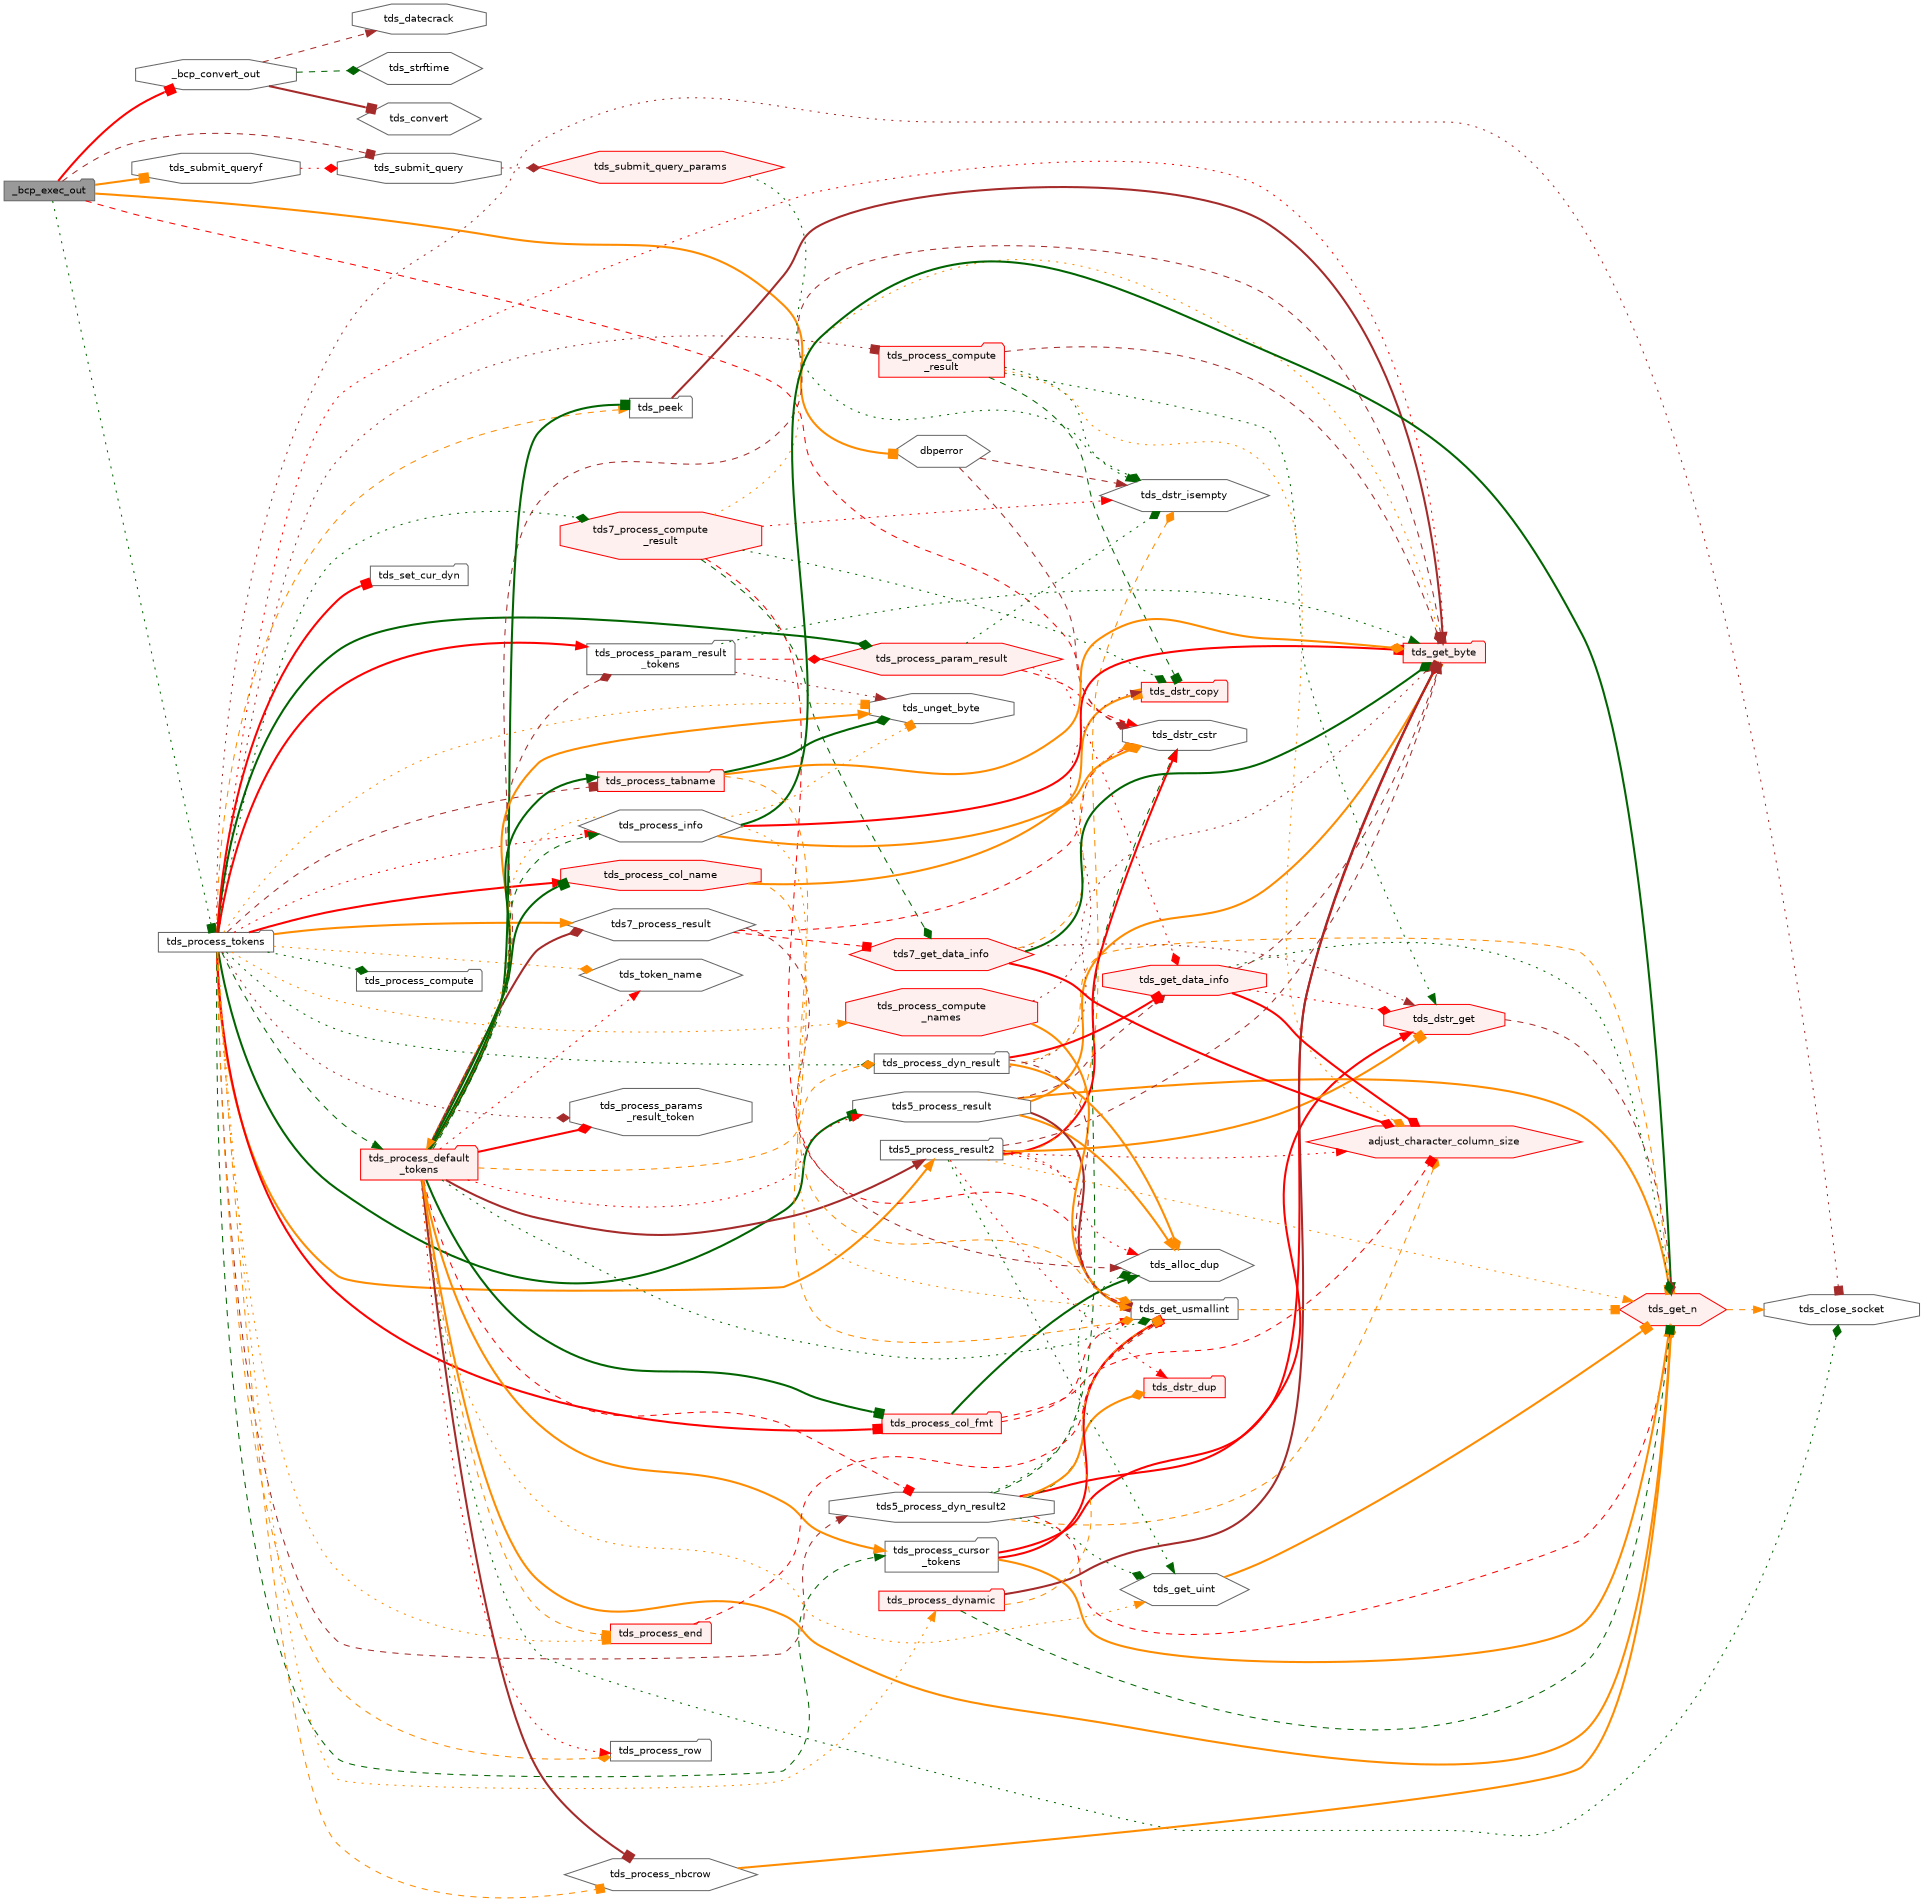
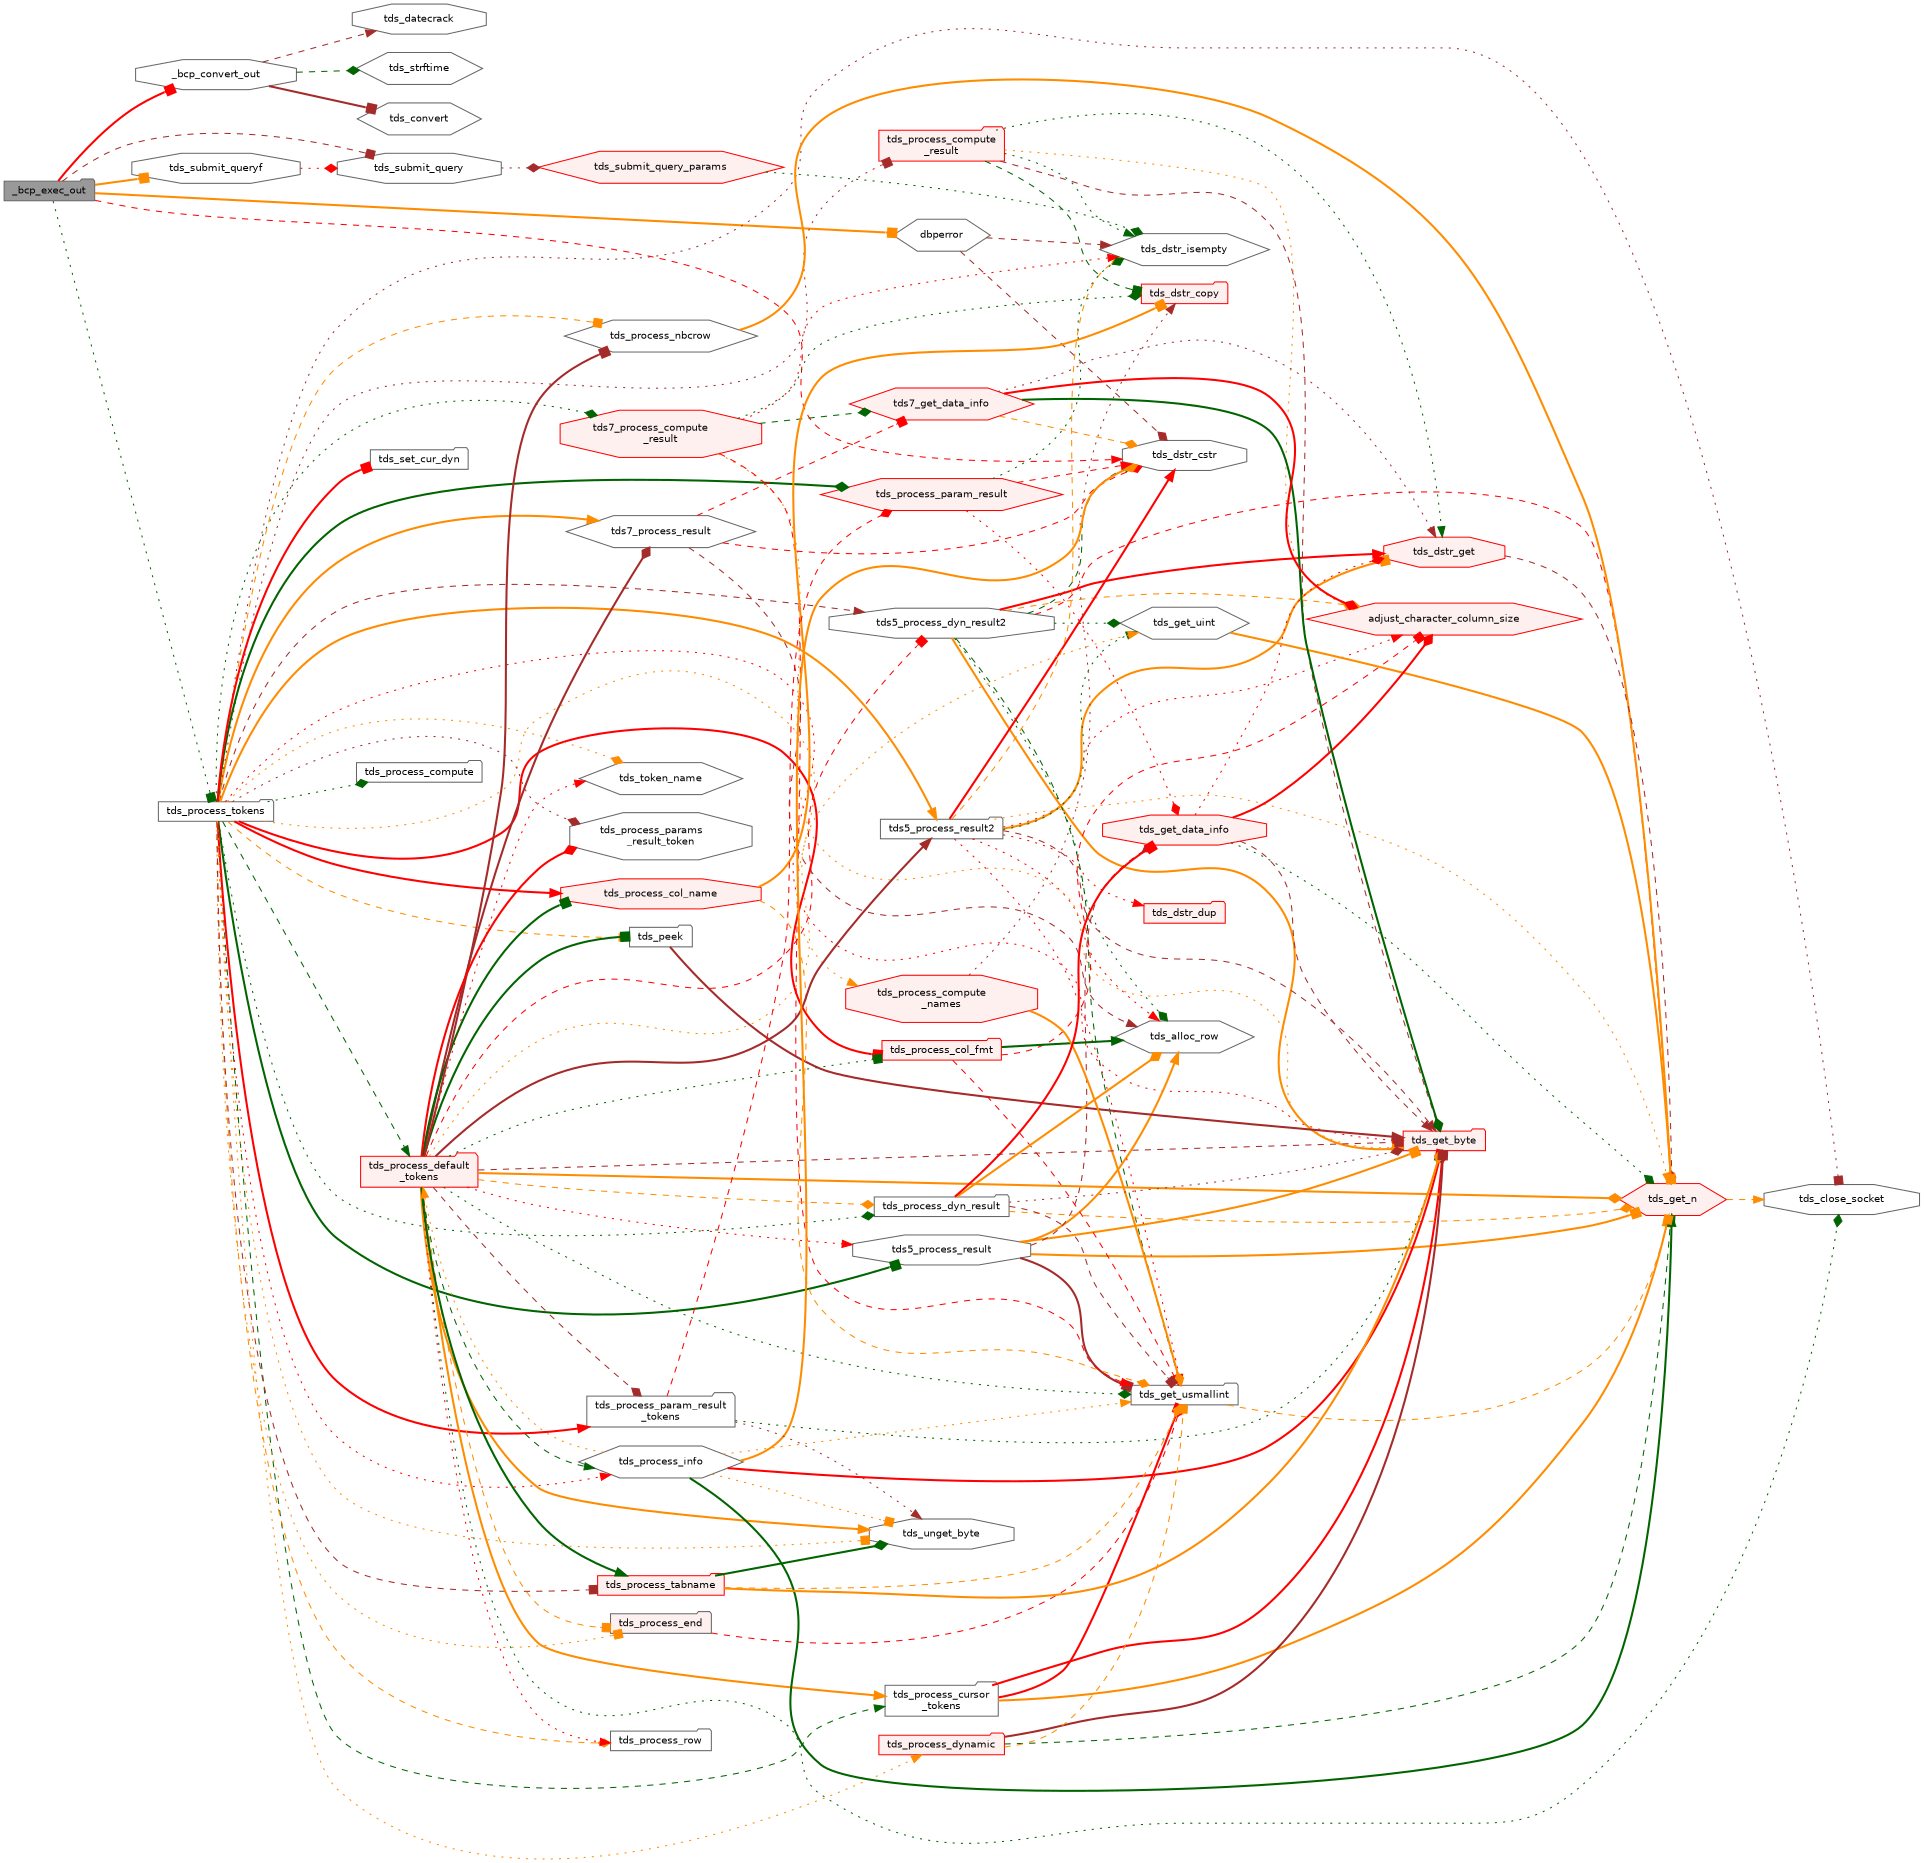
(1185, 1265) -> (1185, 1037)
(608, 1366) -> (656, 1093)
(1097, 1415) -> (1223, 869)
(661, 1634) -> (661, 1624)
